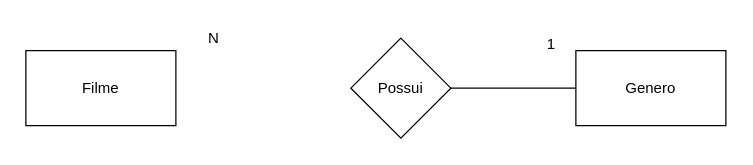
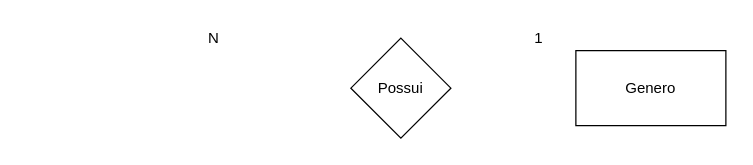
(551, 44) -> (538, 38)
(101, 88) -> none
(513, 88) -> none
